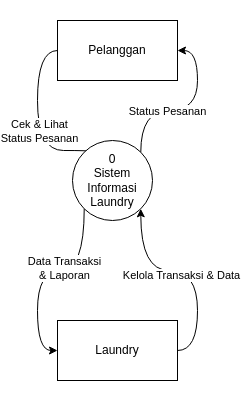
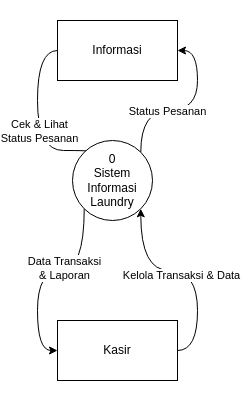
(118, 51) -> (118, 51)
(118, 351) -> (118, 351)
